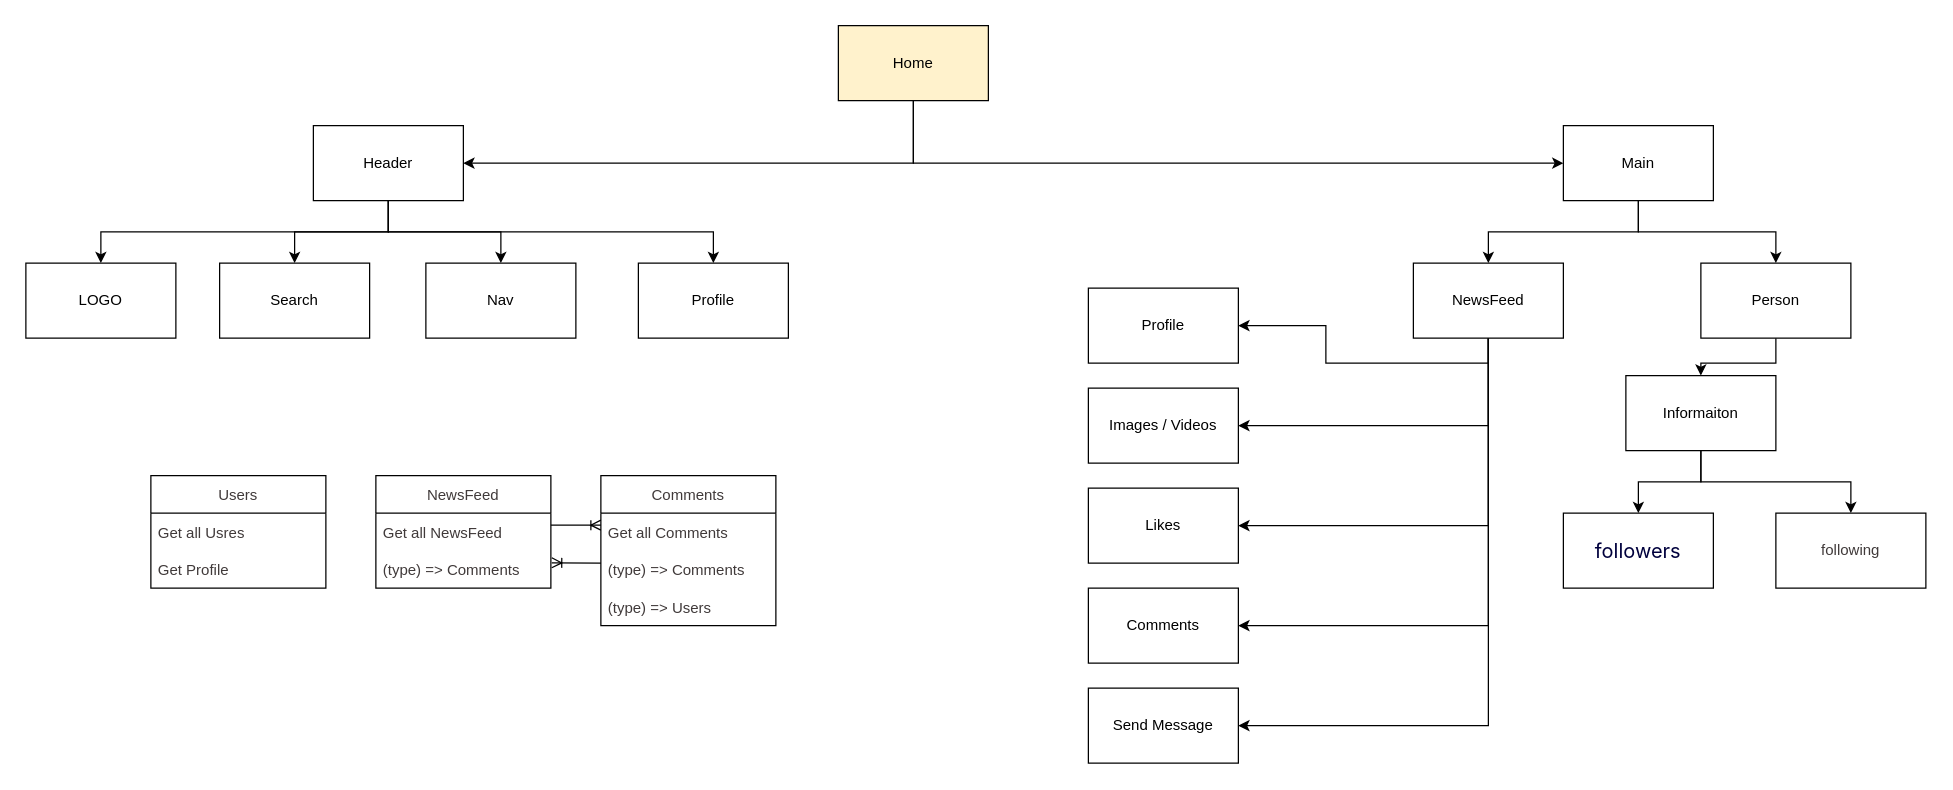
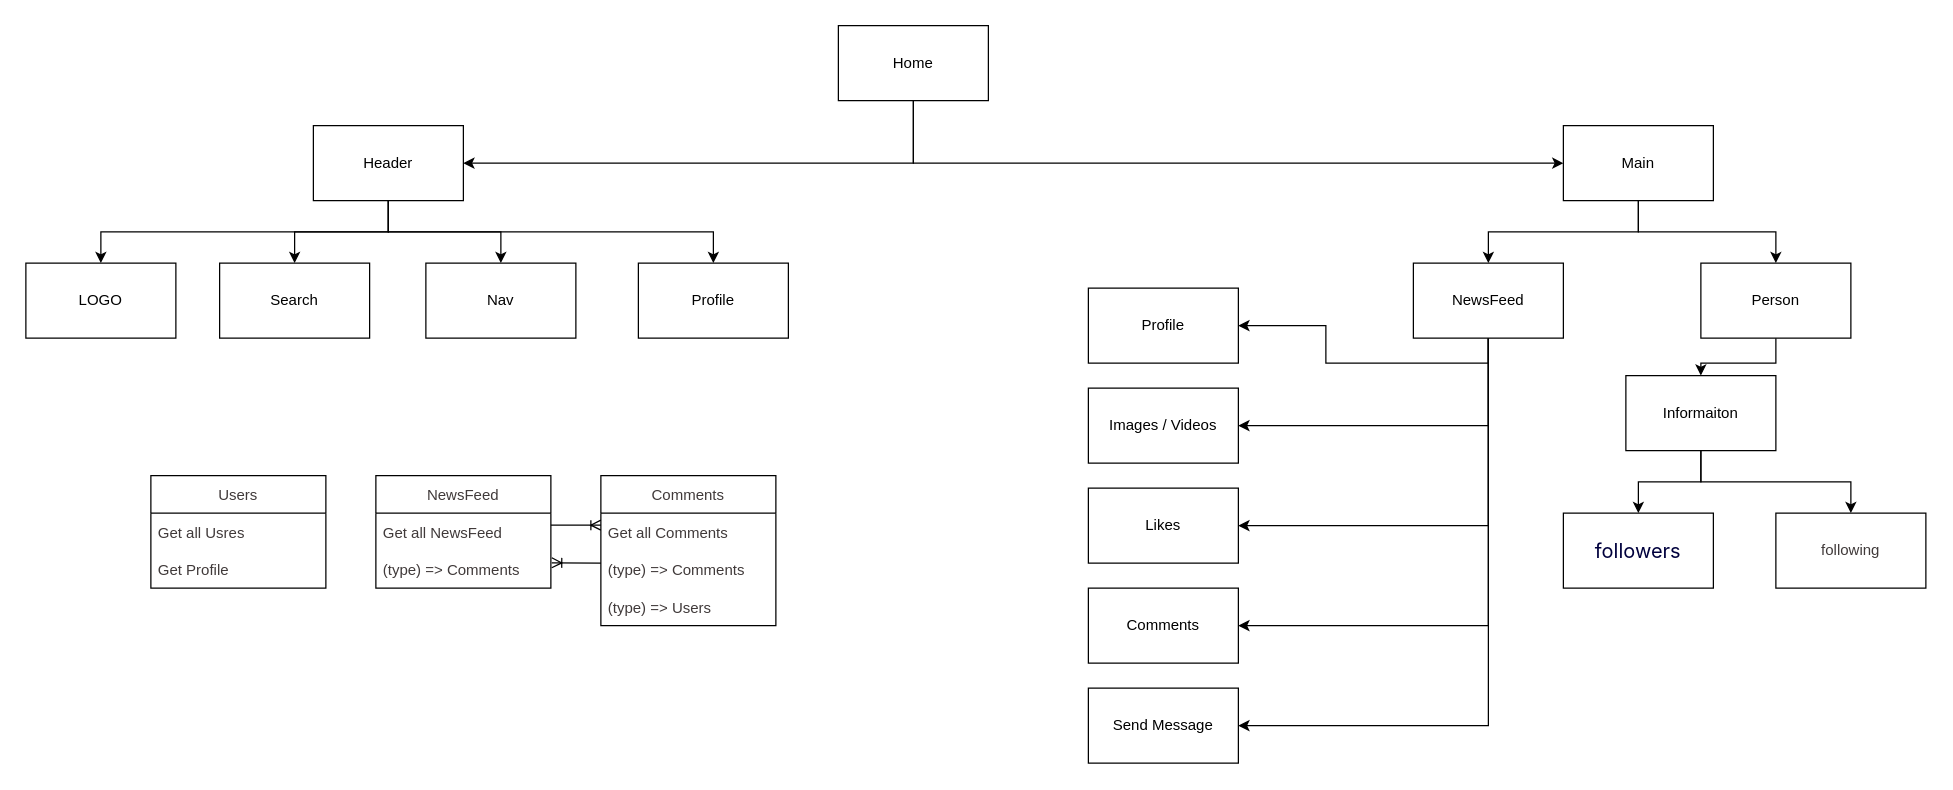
(913, 63) -> (913, 63)
